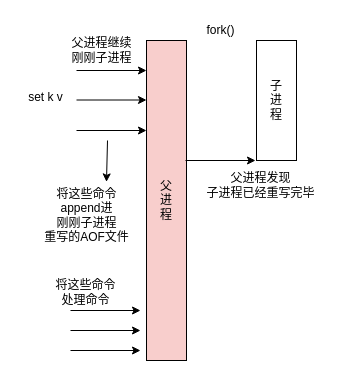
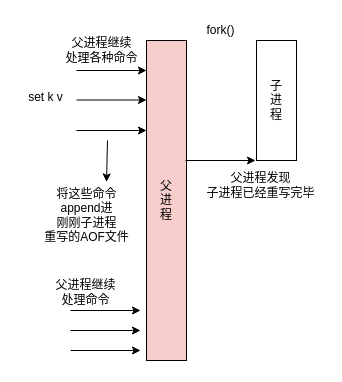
(102, 51) -> (102, 51)
(86, 293) -> (86, 293)
